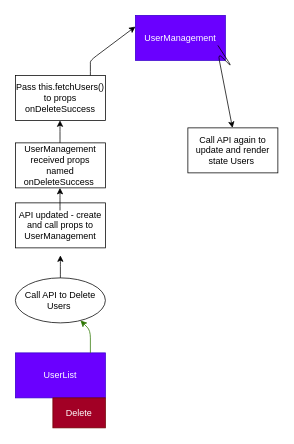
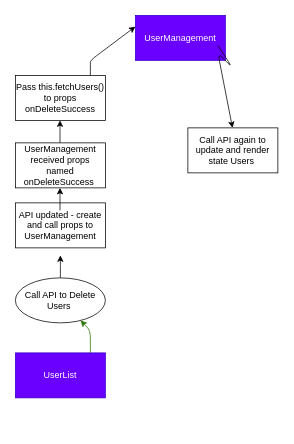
(79, 413) -> none
